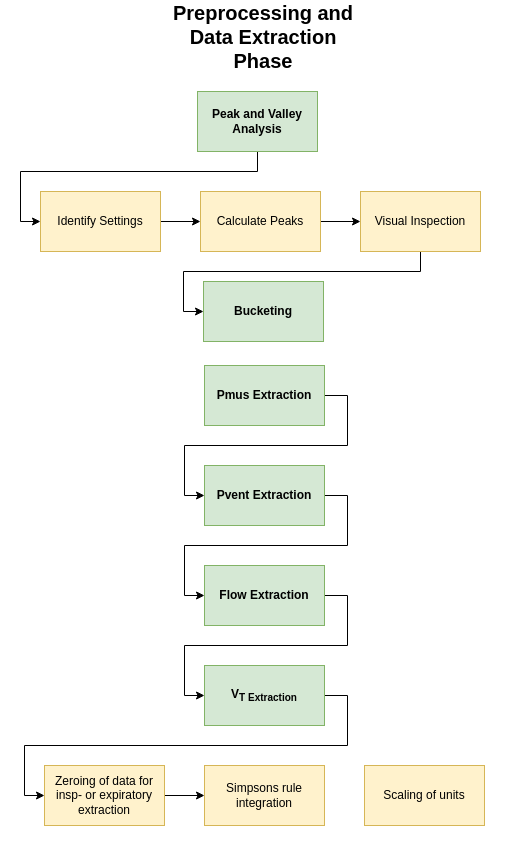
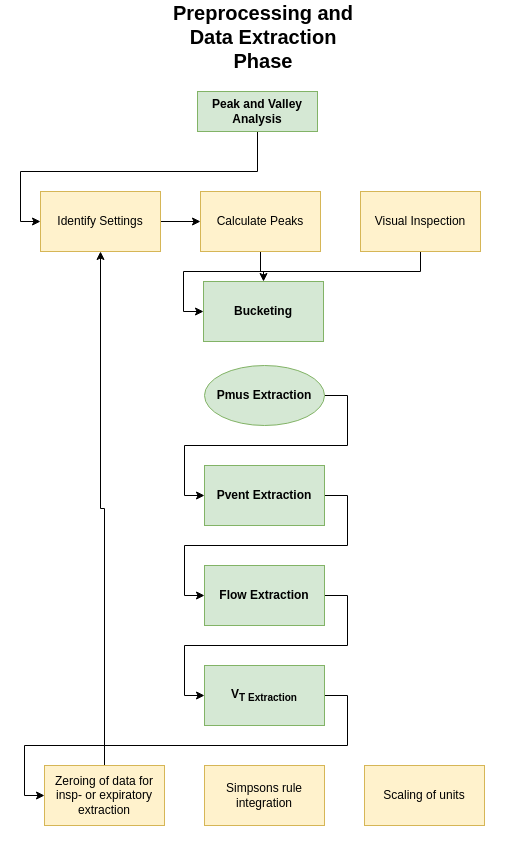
(258, 122) -> (258, 112)
(337, 222) -> (261, 265)
(265, 396) -> (265, 396)
(181, 796) -> (105, 511)
